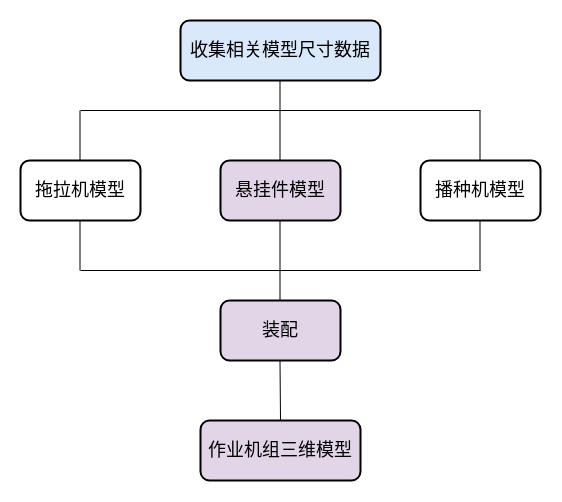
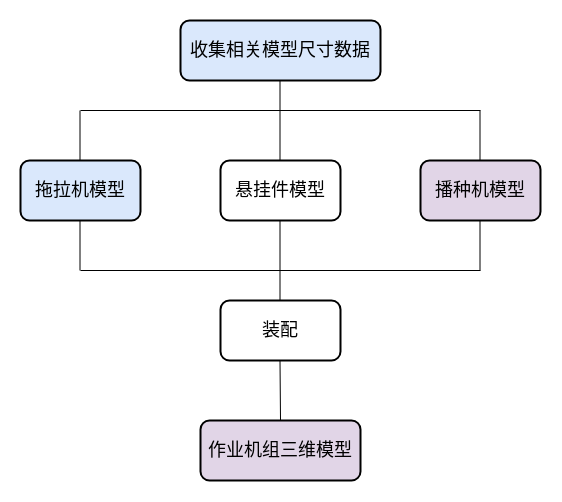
(81, 191) -> (81, 191)
(281, 191) -> (281, 191)
(481, 191) -> (481, 191)
(281, 331) -> (281, 331)
